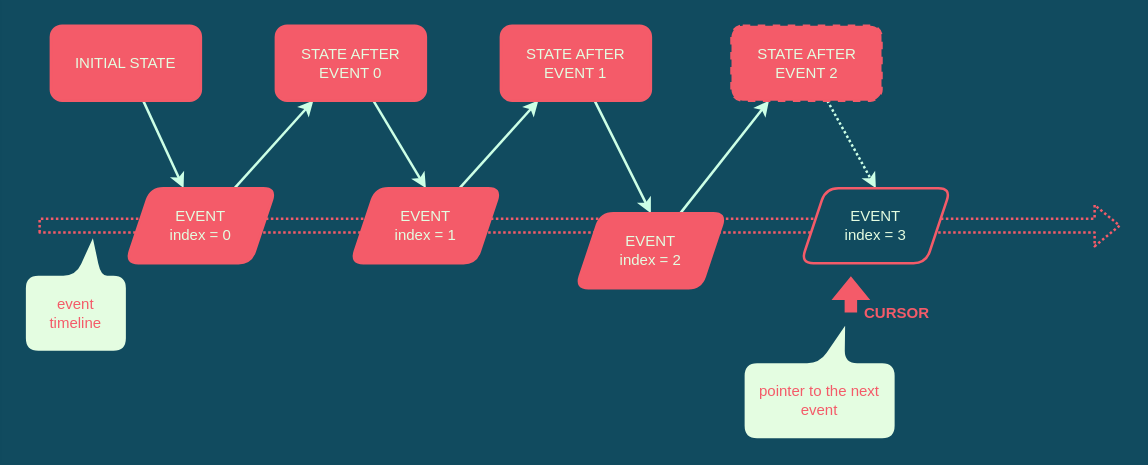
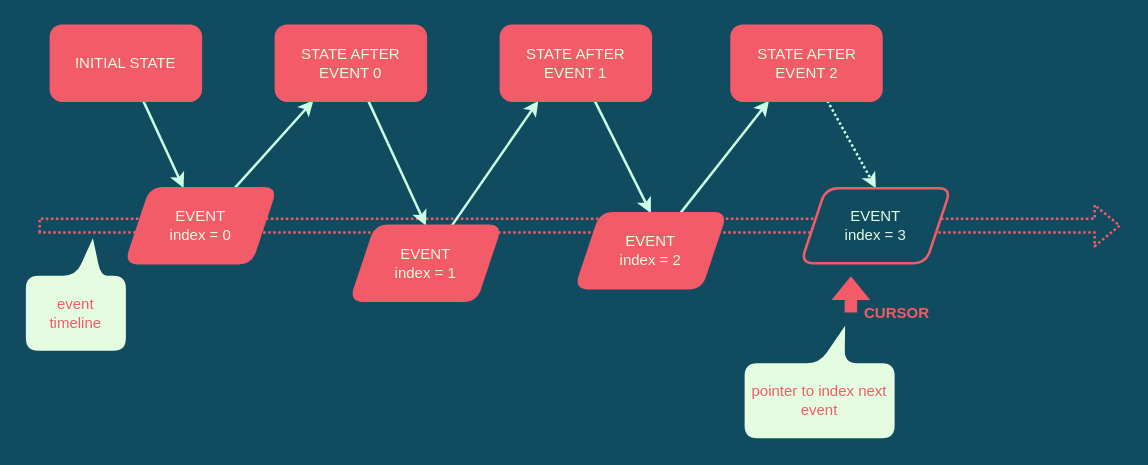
(806, 63) -> (806, 63)
(426, 226) -> (426, 263)
(819, 401) -> (819, 401)
